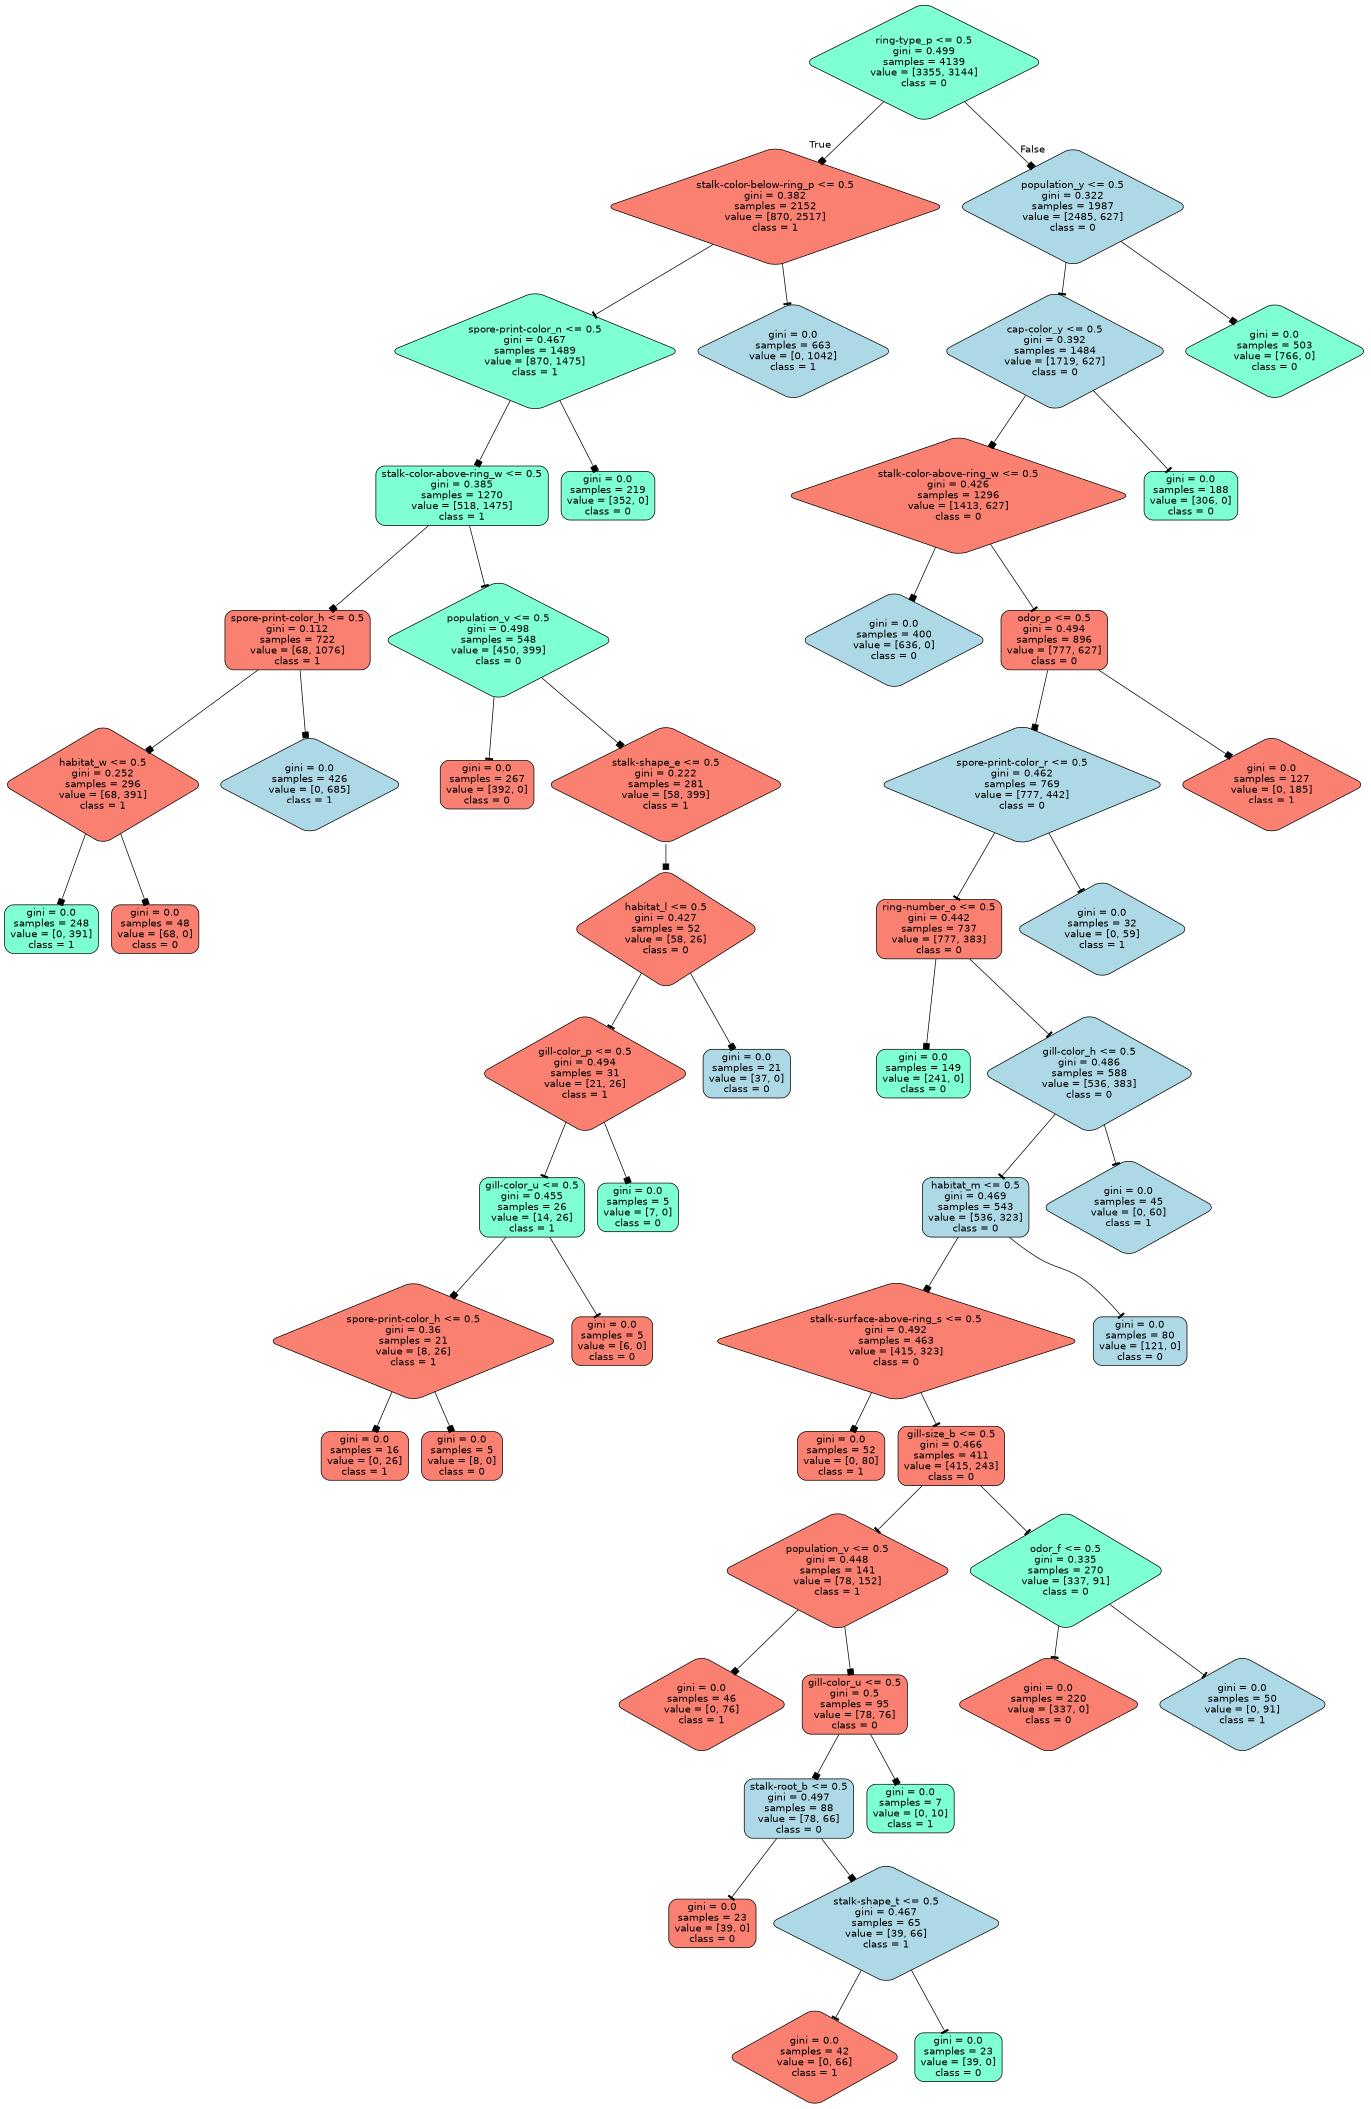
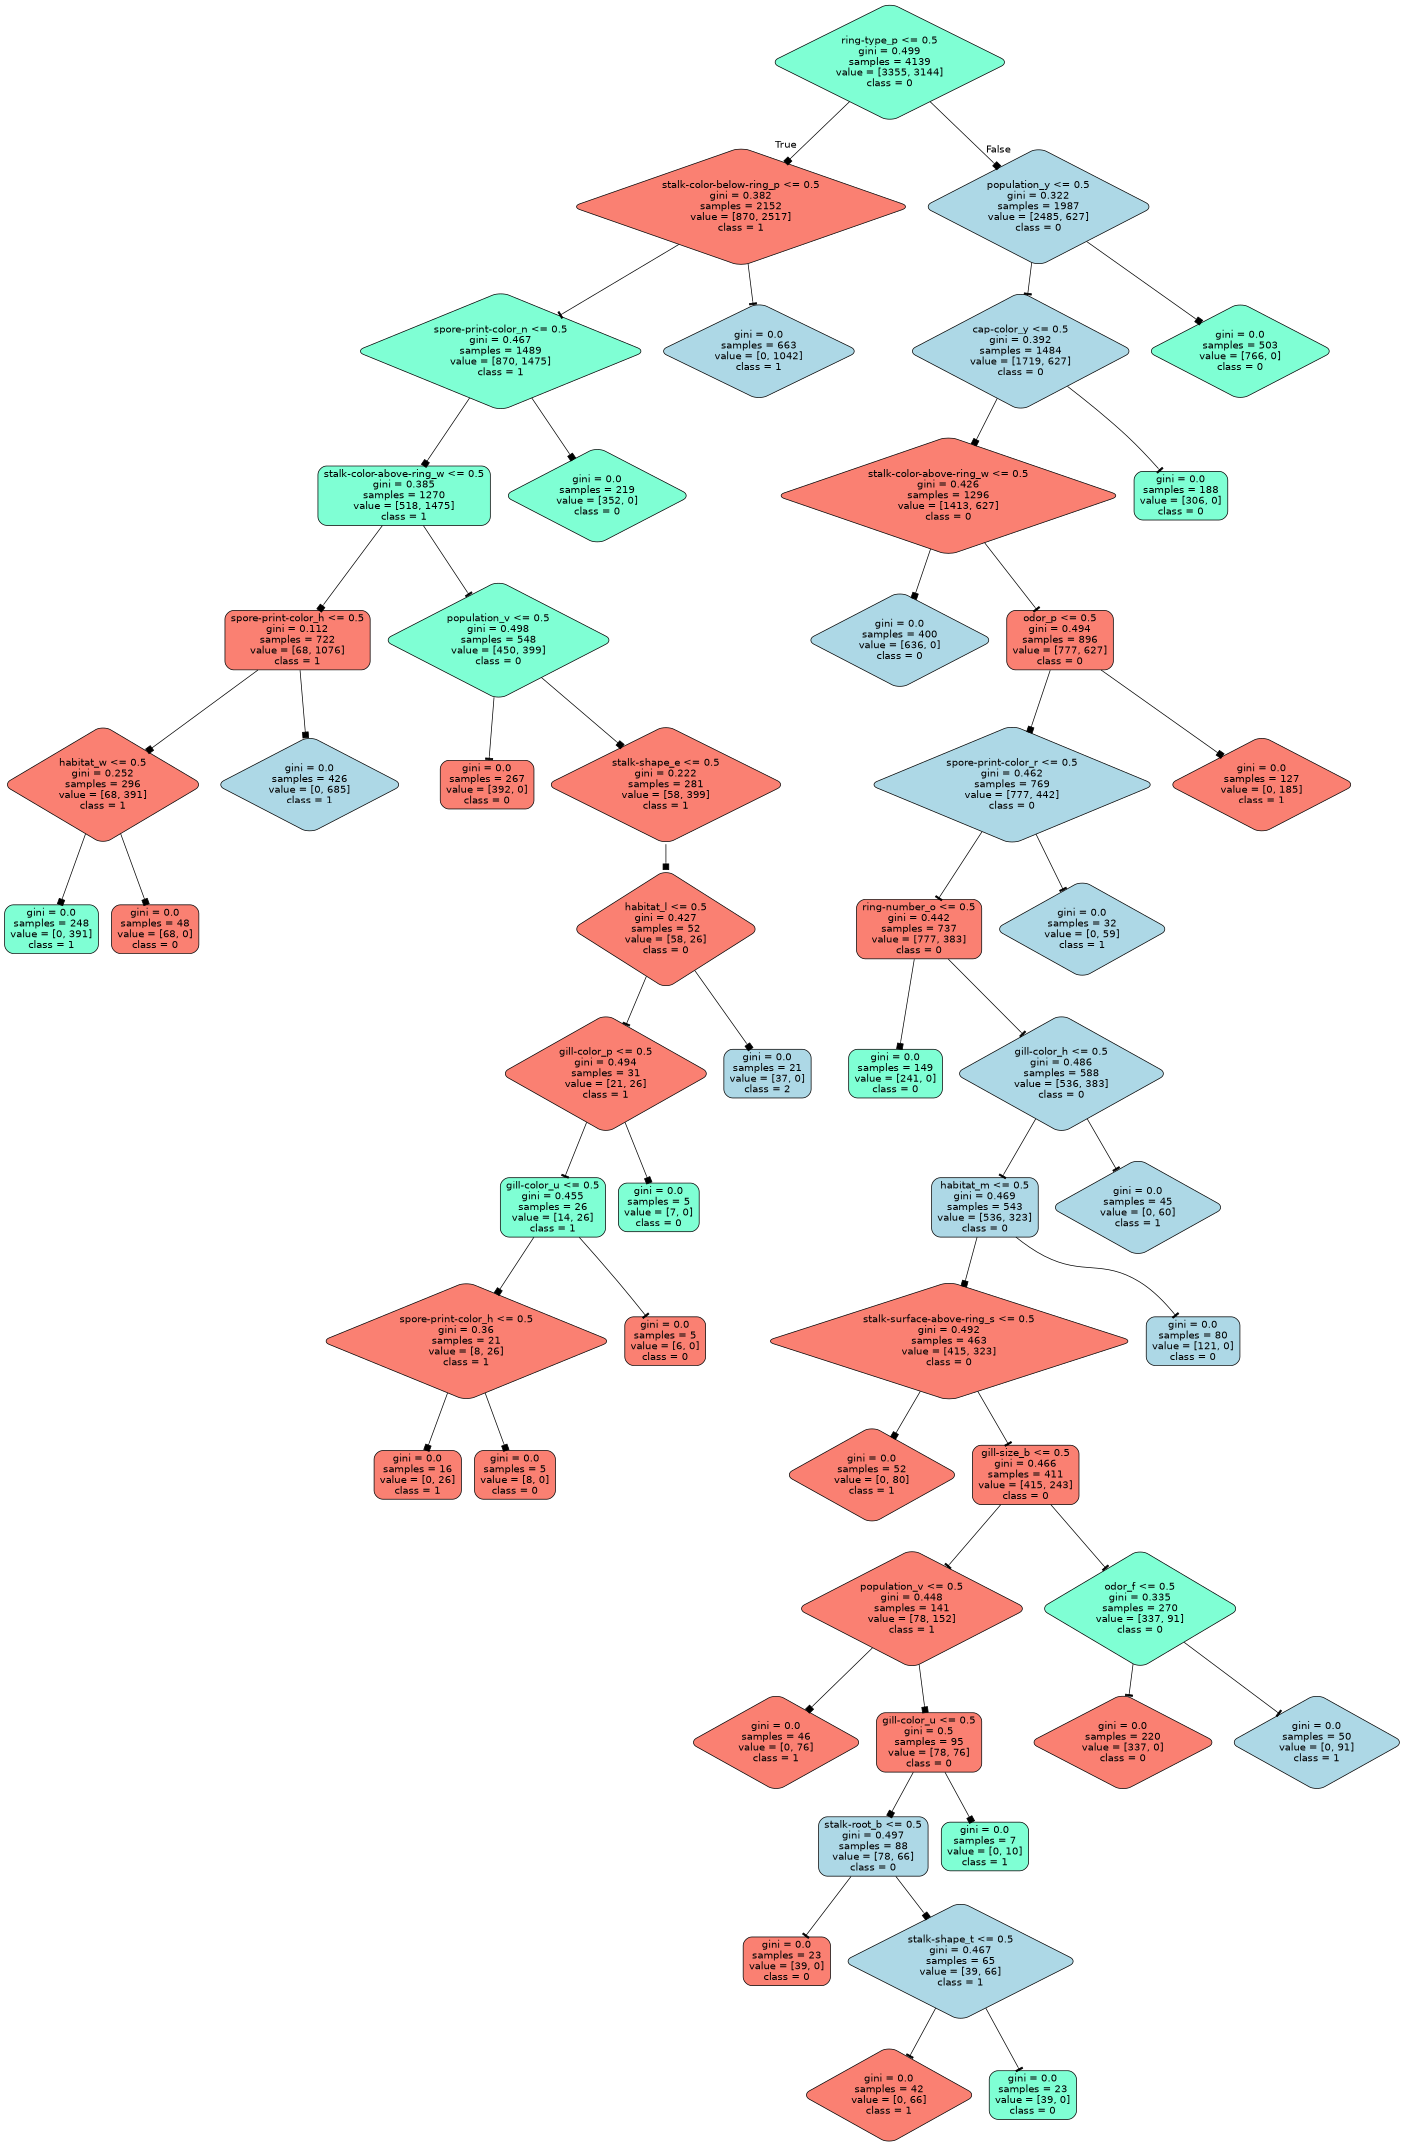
(608, 496) -> (597, 496)
(747, 1074) -> (767, 1074)
(841, 1456) -> (872, 1475)
